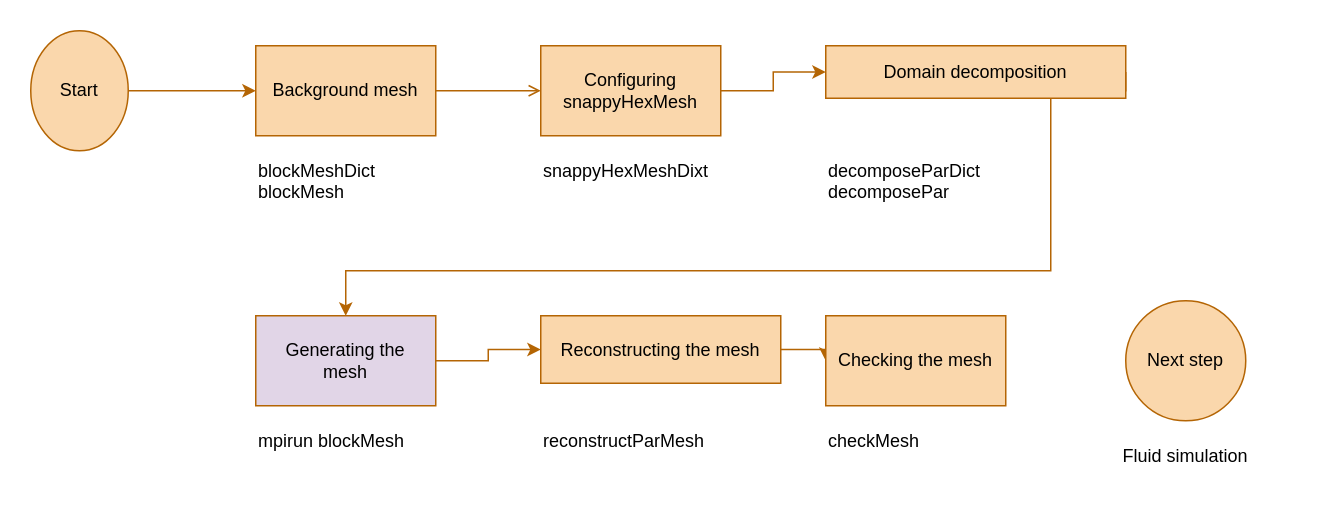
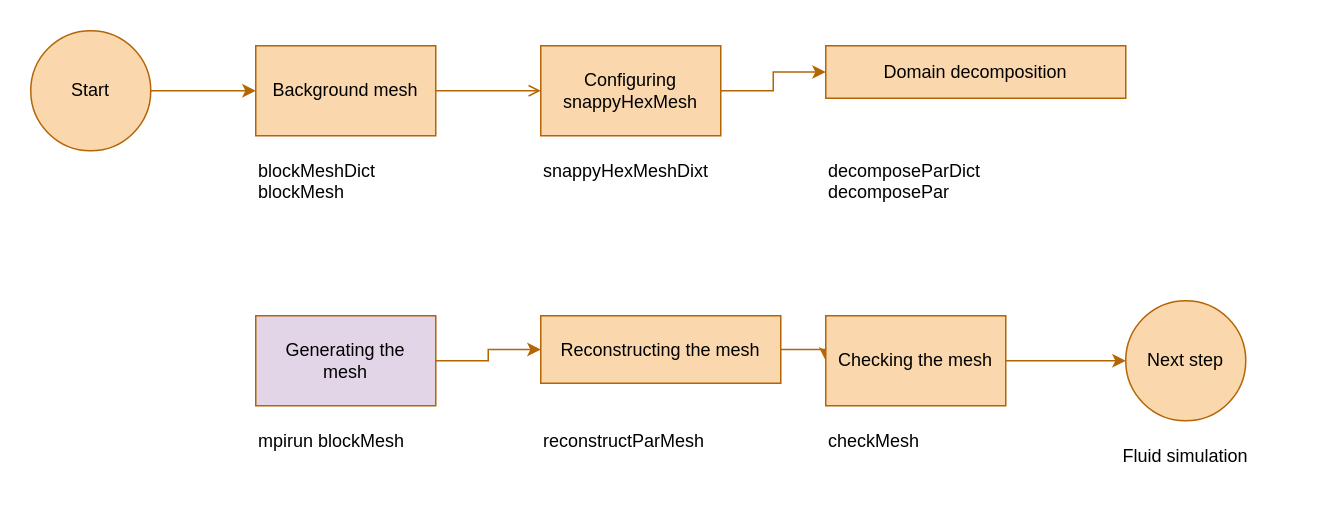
(80, 91) -> (91, 91)
(768, 271) -> none
none -> (1061, 361)
